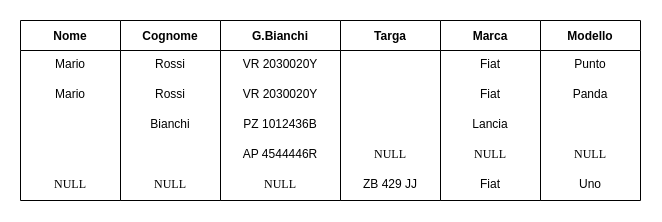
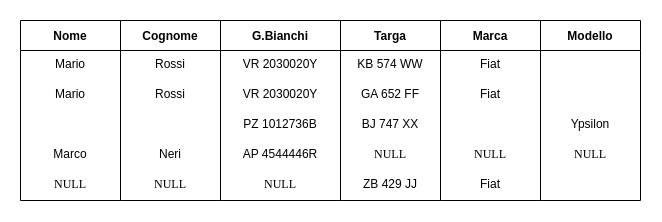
none -> (391, 66)
(591, 66) -> none
none -> (391, 96)
(591, 96) -> none
(280, 124) -> (280, 124)
(171, 126) -> none
none -> (391, 126)
(491, 126) -> none
none -> (591, 126)
none -> (71, 156)
none -> (171, 156)
(591, 186) -> none
